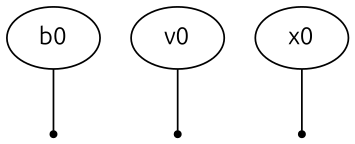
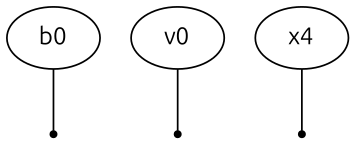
(302, 38) -> (302, 38)
